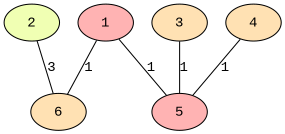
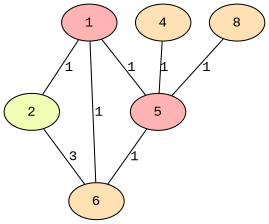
(180, 23) -> (237, 23)
none -> (61, 67)
none -> (127, 157)
